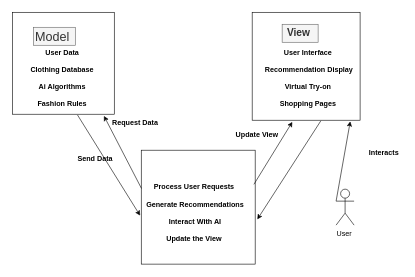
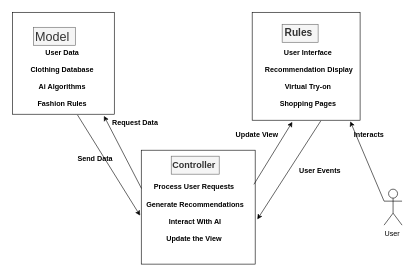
(300, 33) -> (300, 33)
(384, 153) -> (369, 135)
none -> (195, 165)
none -> (321, 171)
(345, 207) -> (393, 207)
